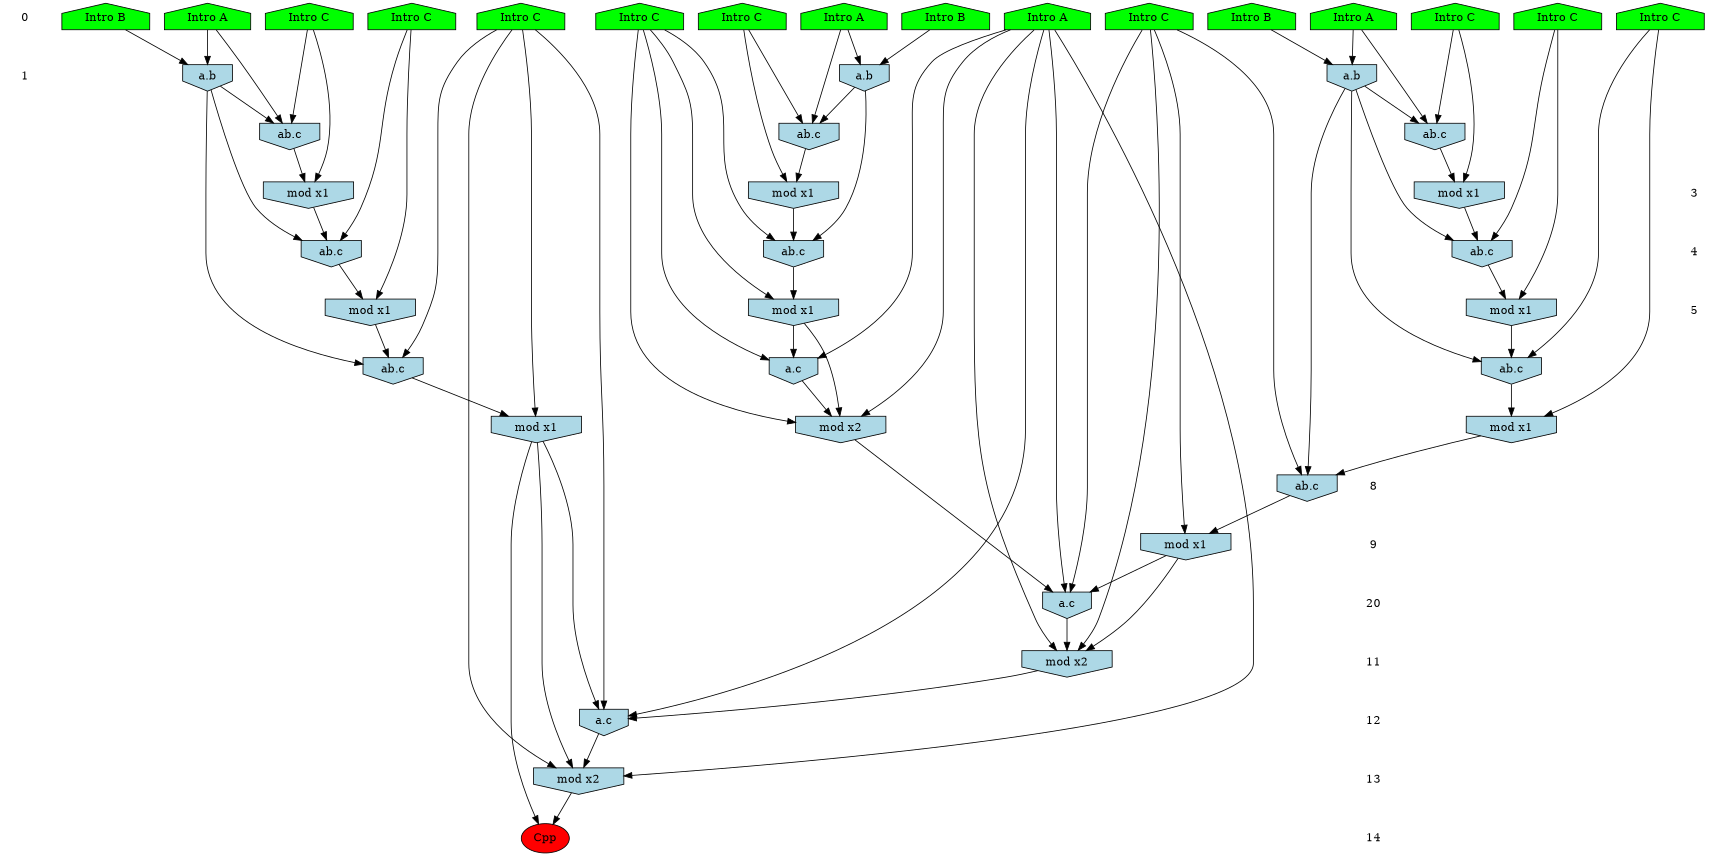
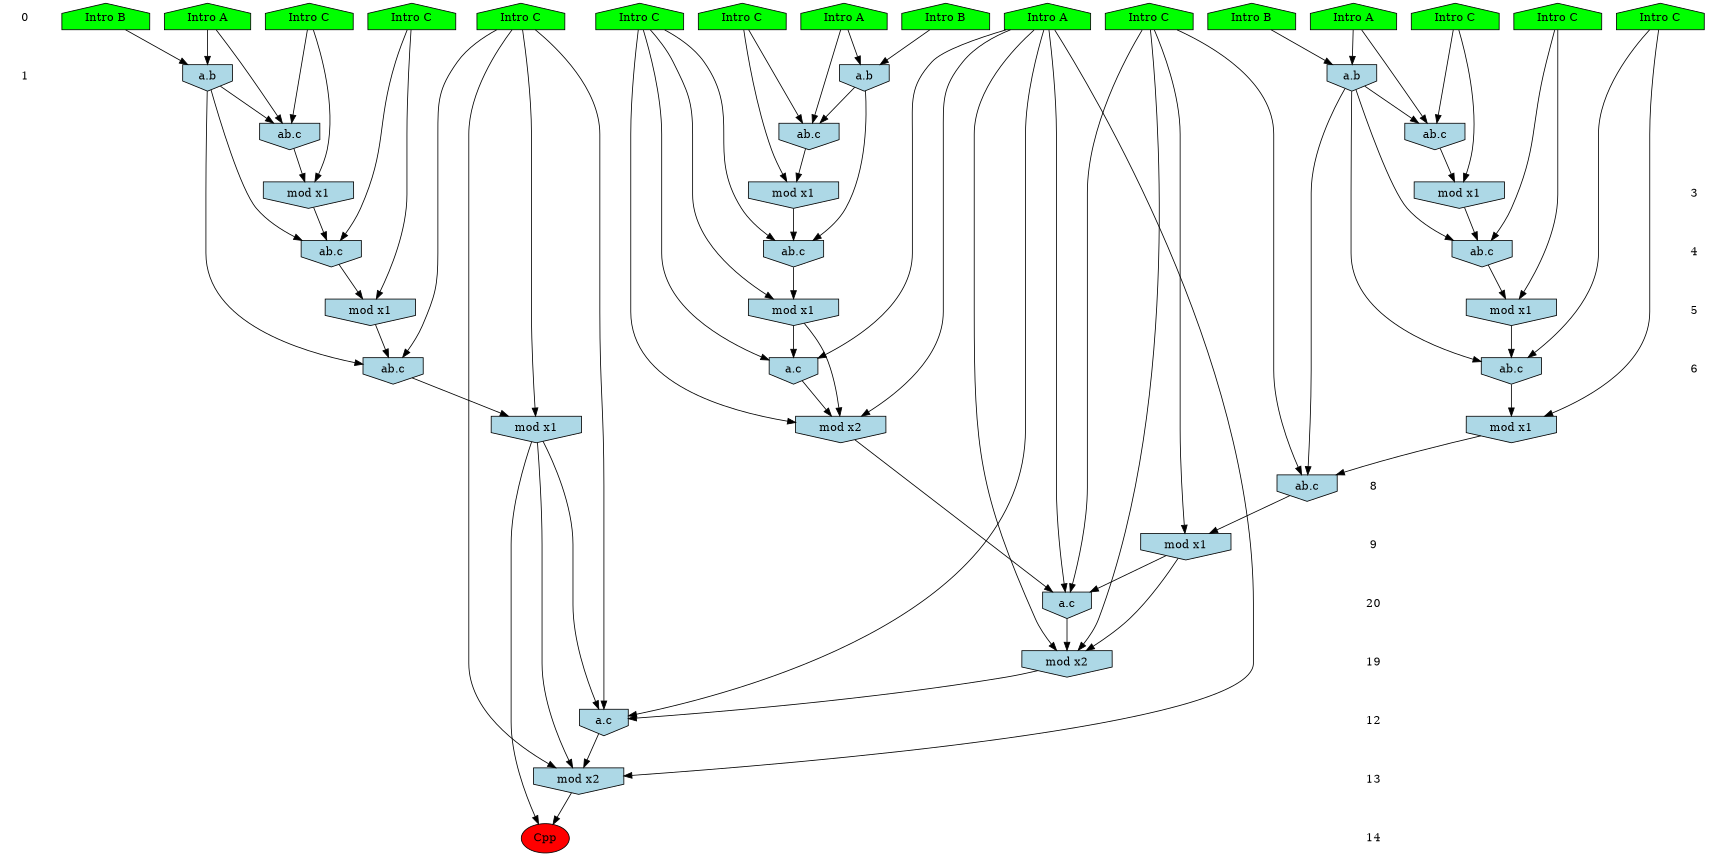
none -> (1695, 370)
(1374, 663) -> (1374, 663)
